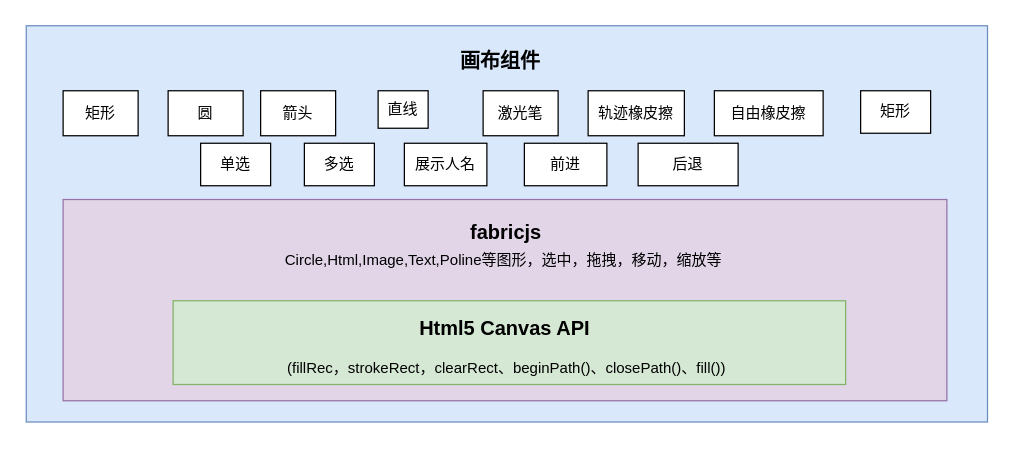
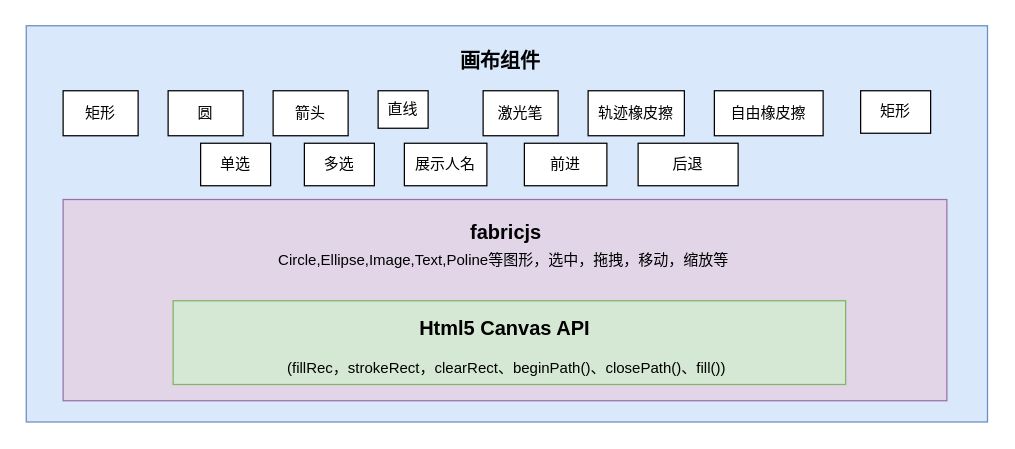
(298, 113) -> (311, 113)
(504, 261) -> (504, 261)
